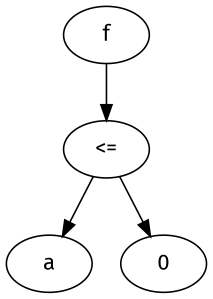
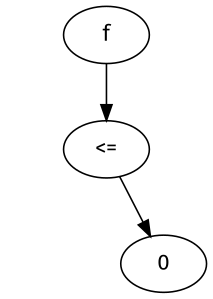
(49, 264) -> none
